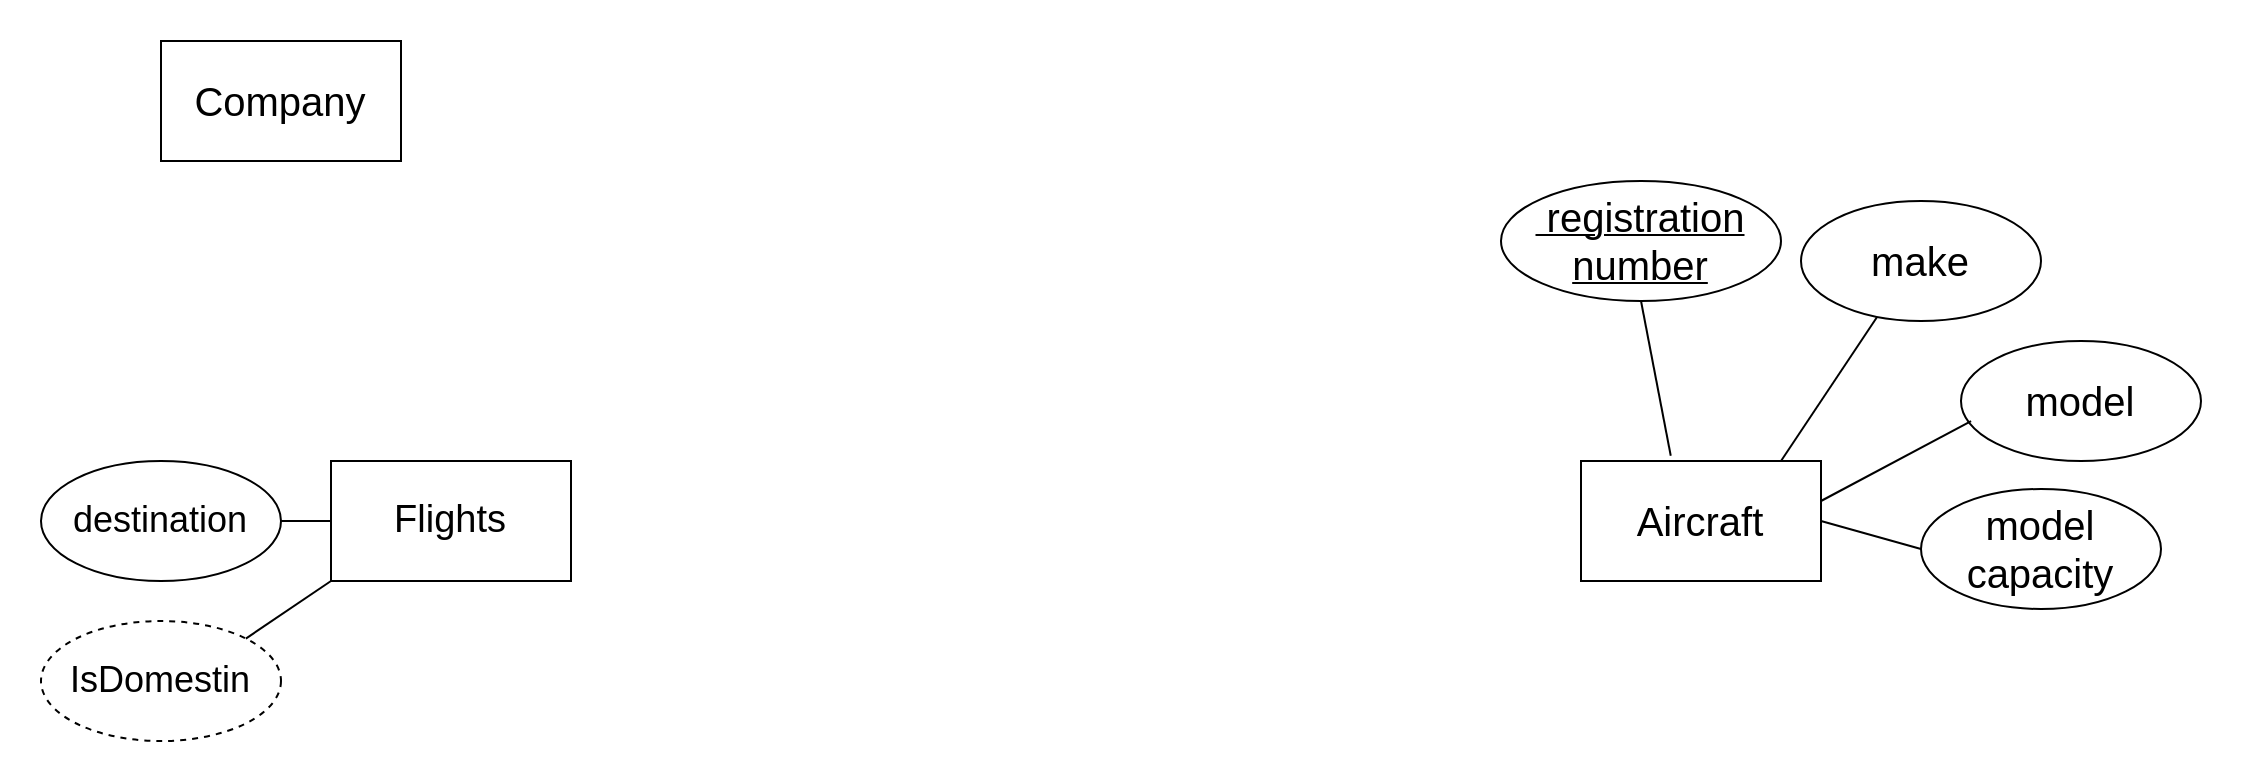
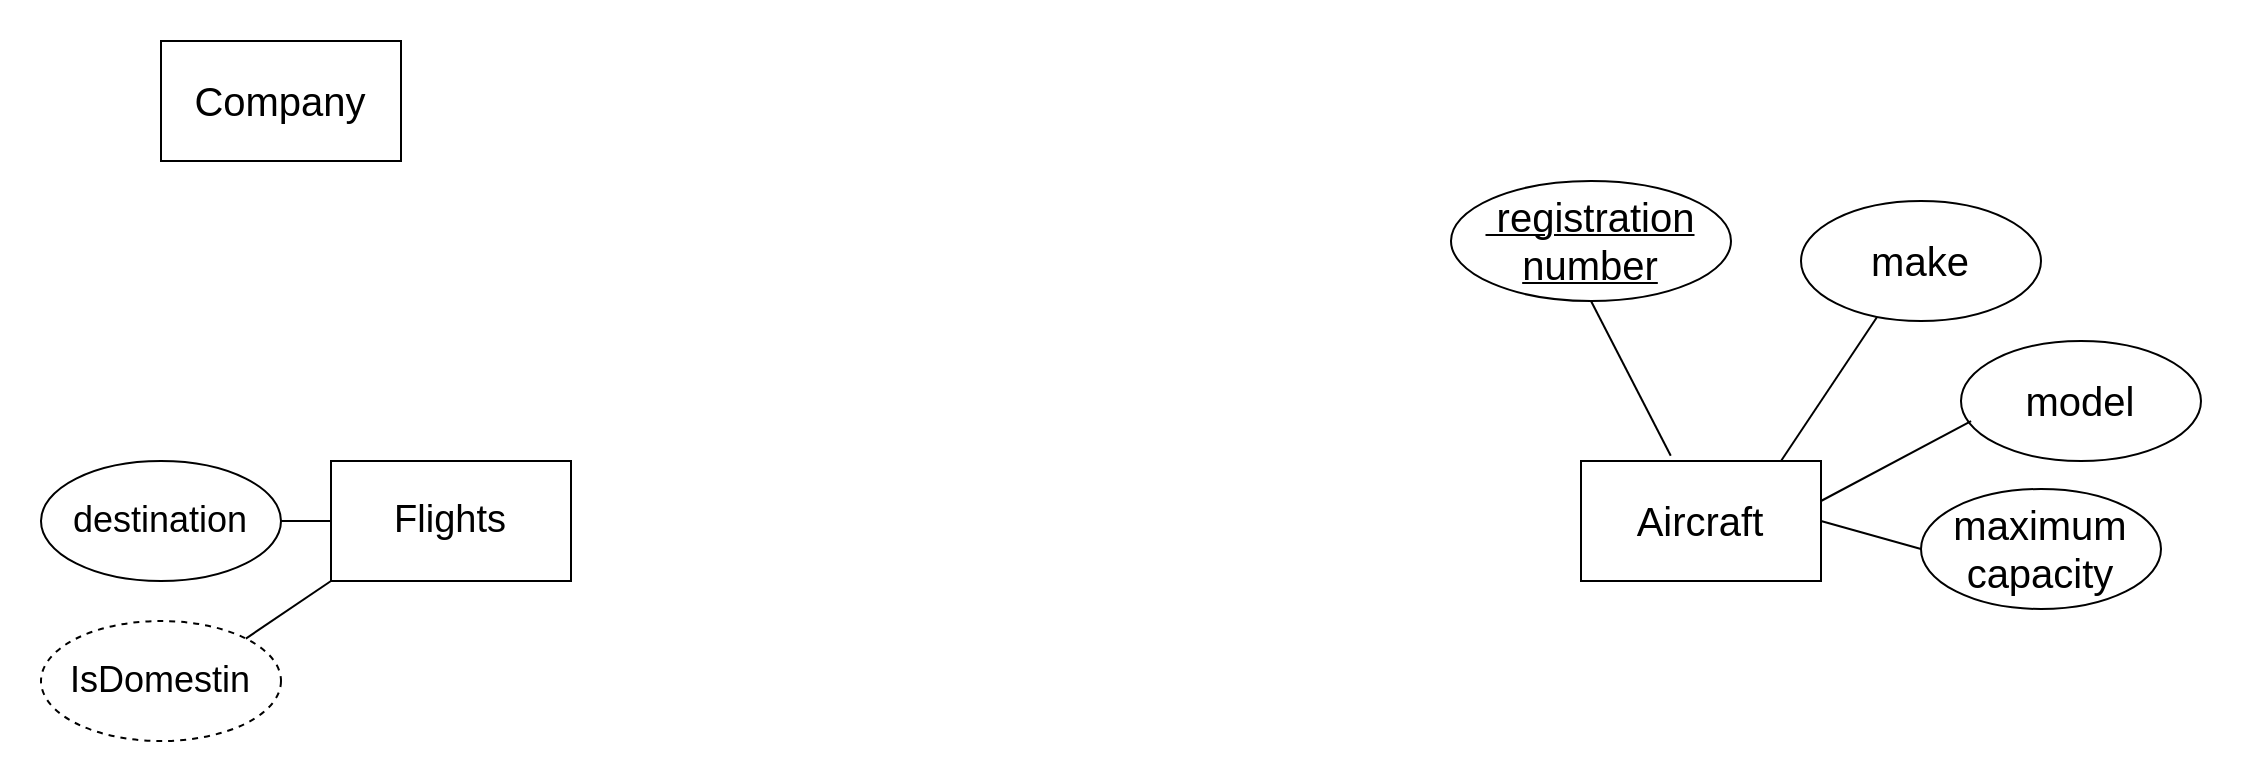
(1641, 241) -> (1591, 241)
(2041, 549) -> (2041, 549)
